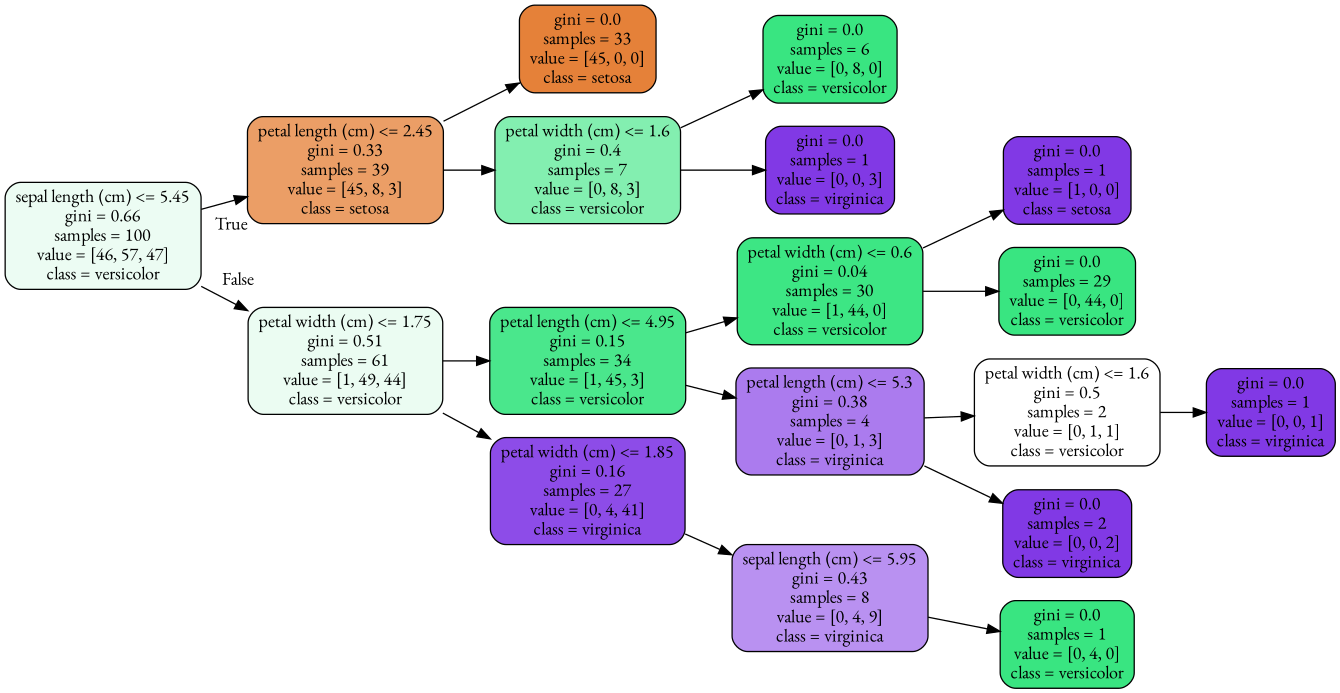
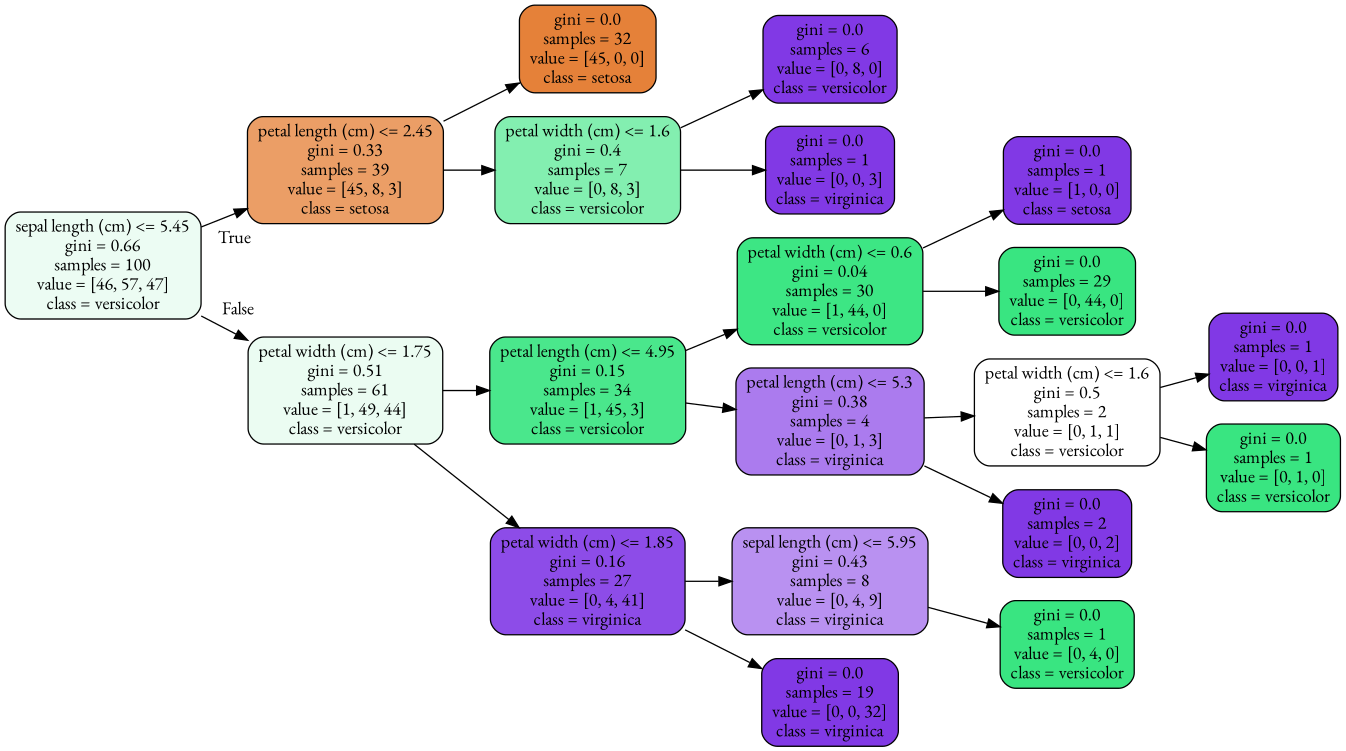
(588, 49) -> (588, 49)
(830, 59) -> (830, 59)
none -> (1273, 468)
none -> (830, 702)
